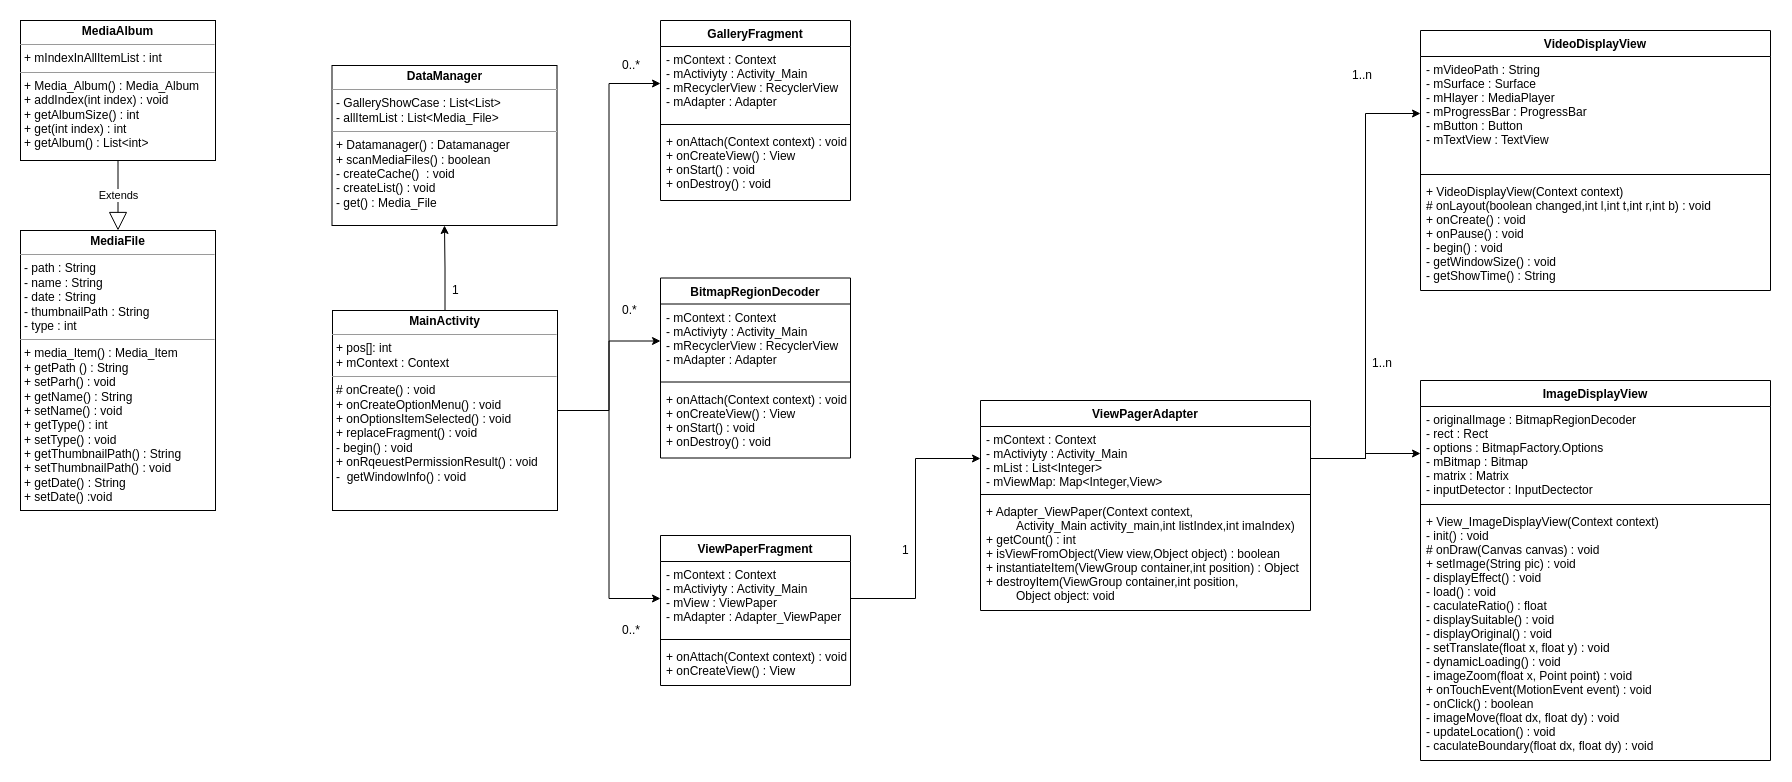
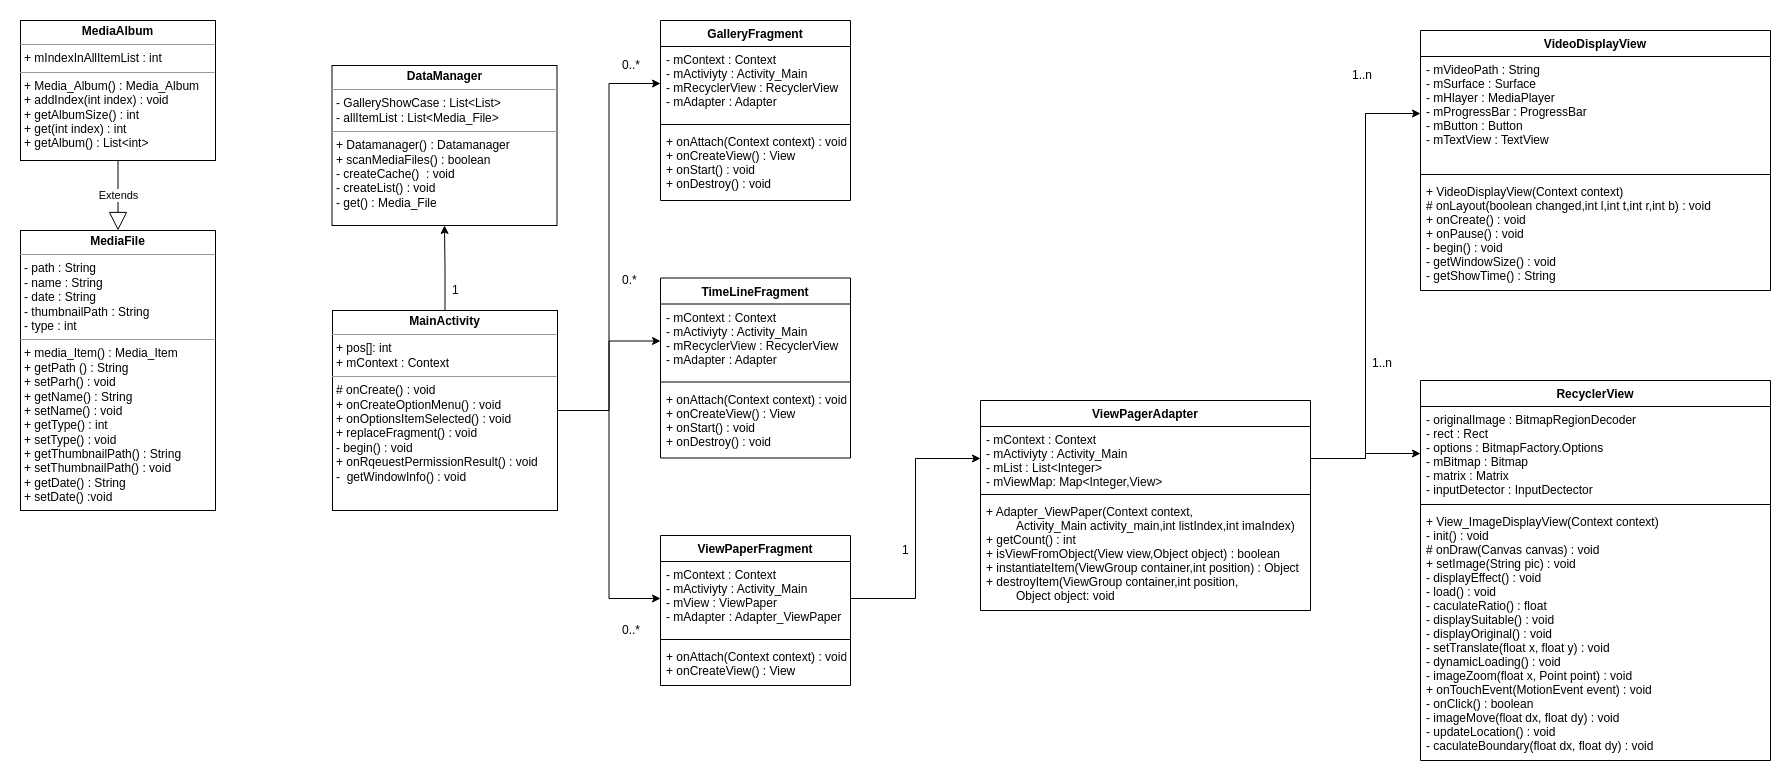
(755, 292) -> (755, 292)
(636, 311) -> (636, 281)
(1595, 394) -> (1595, 394)
